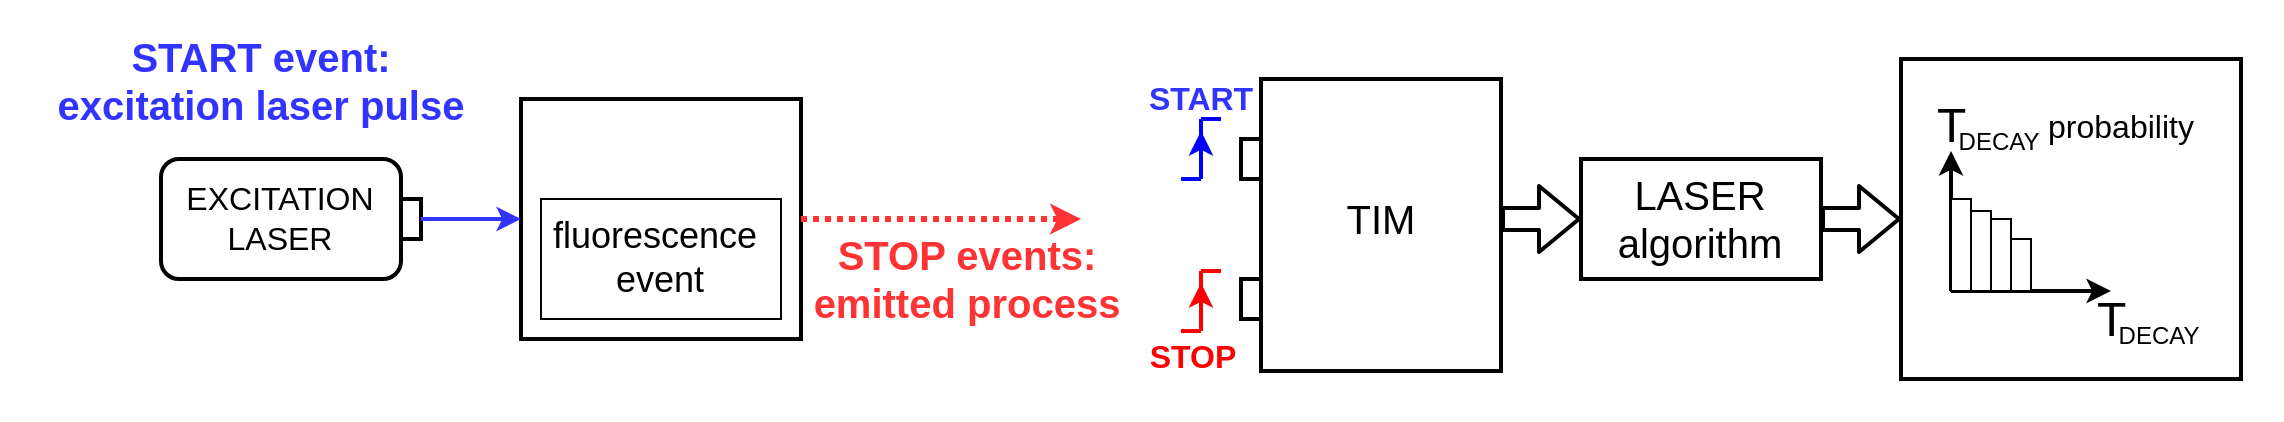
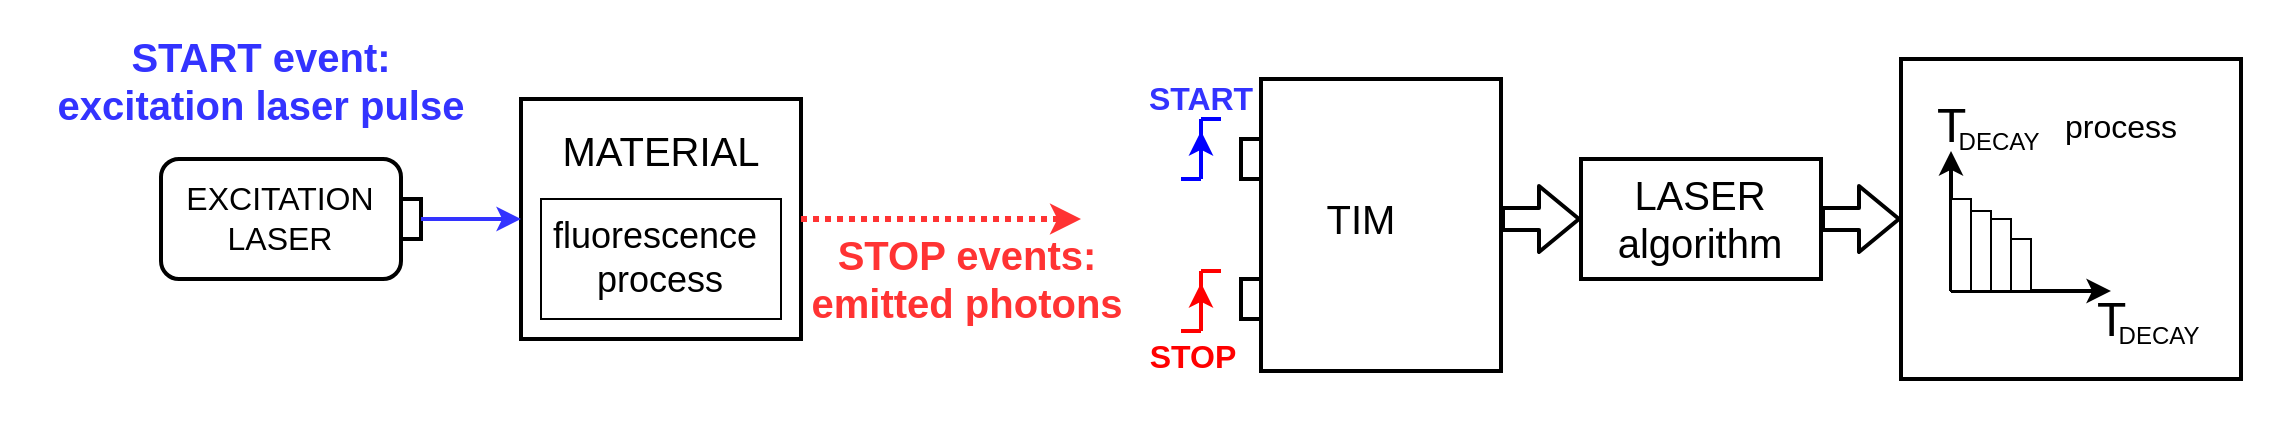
(2122, 127) -> (2122, 127)
none -> (661, 151)
(1381, 219) -> (1361, 219)
(661, 259) -> (661, 259)
(968, 279) -> (968, 279)
